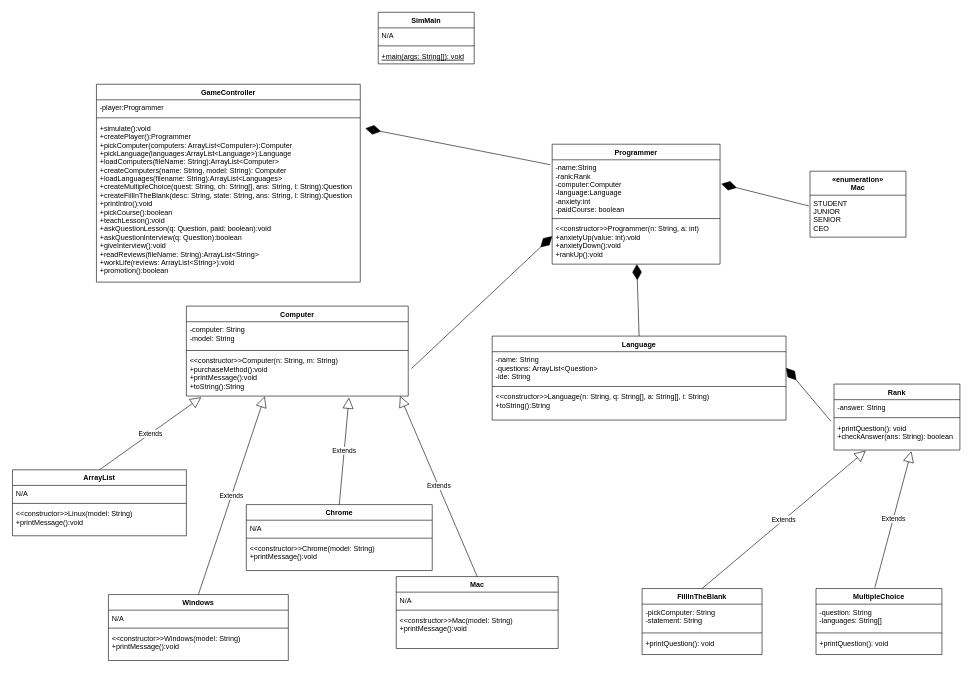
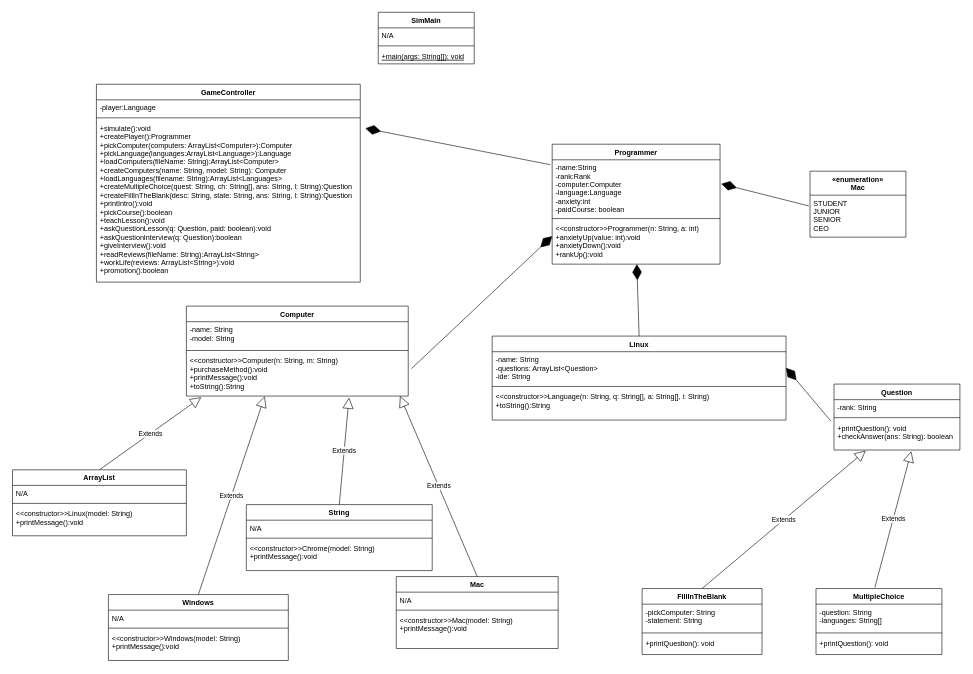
(134, 108) -> (130, 108)
(221, 330) -> (213, 330)
(639, 344) -> (639, 344)
(897, 392) -> (897, 392)
(865, 408) -> (861, 408)
(339, 513) -> (339, 513)
